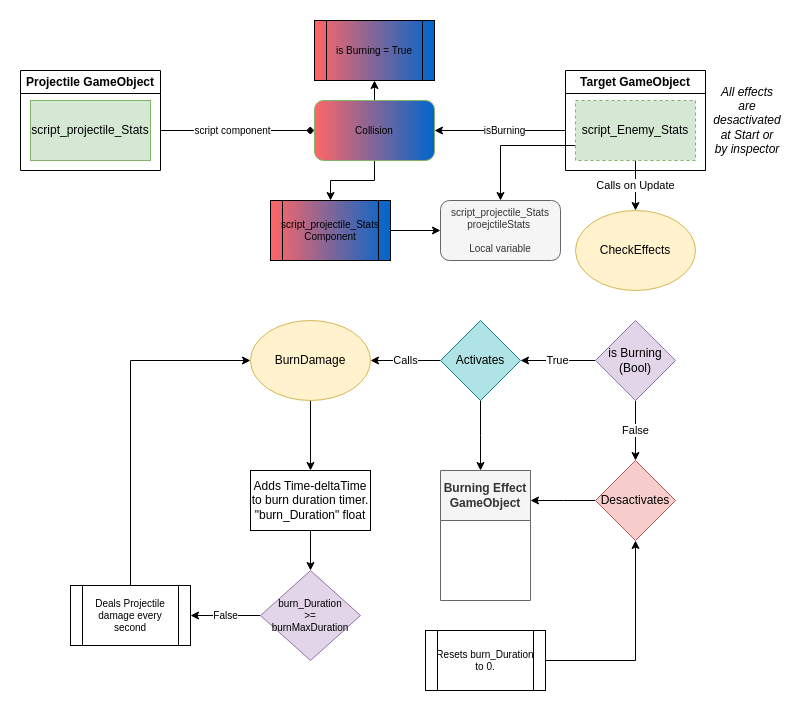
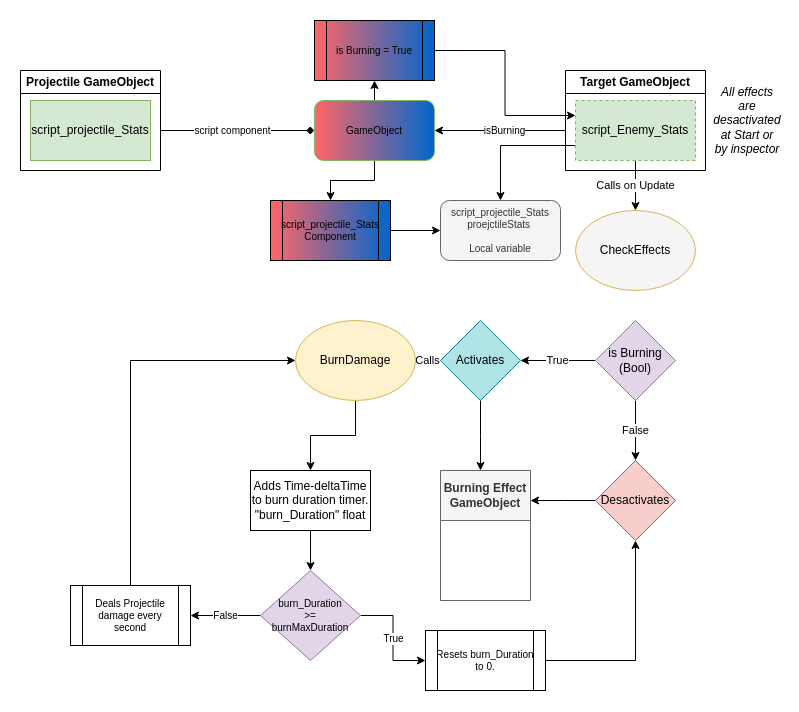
none -> (505, 80)
(375, 131) -> (375, 131)
(636, 251) -> (636, 251)
(311, 361) -> (356, 361)
none -> (393, 635)
